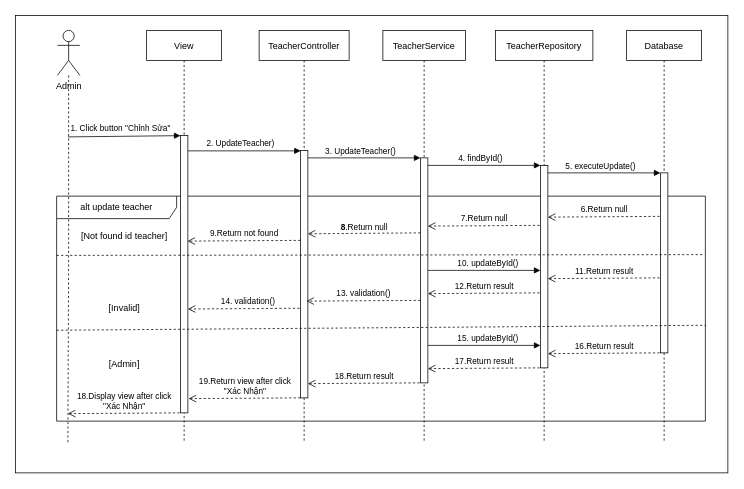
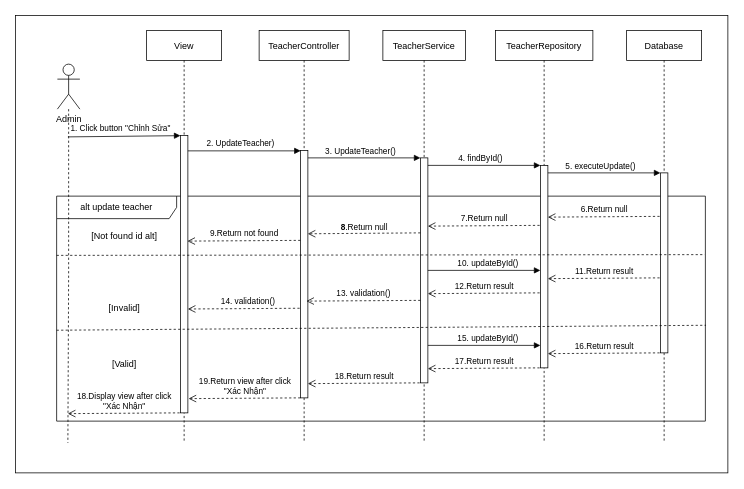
(69, 53) -> (69, 87)
(125, 237) -> (125, 237)
(125, 364) -> (125, 364)
